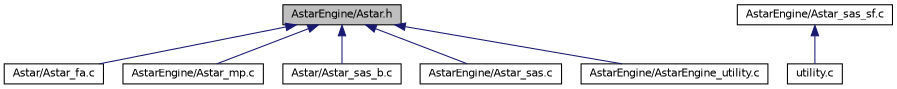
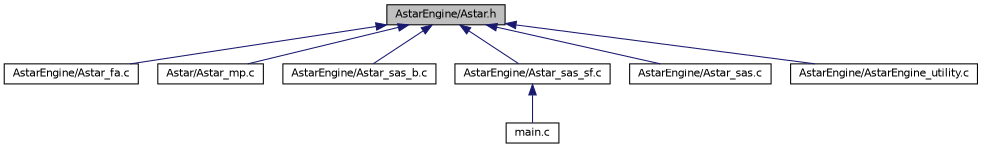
none -> (494, 47)
(54, 74) -> (71, 74)
(193, 74) -> (211, 74)
(342, 74) -> (359, 74)
(815, 74) -> (533, 133)
